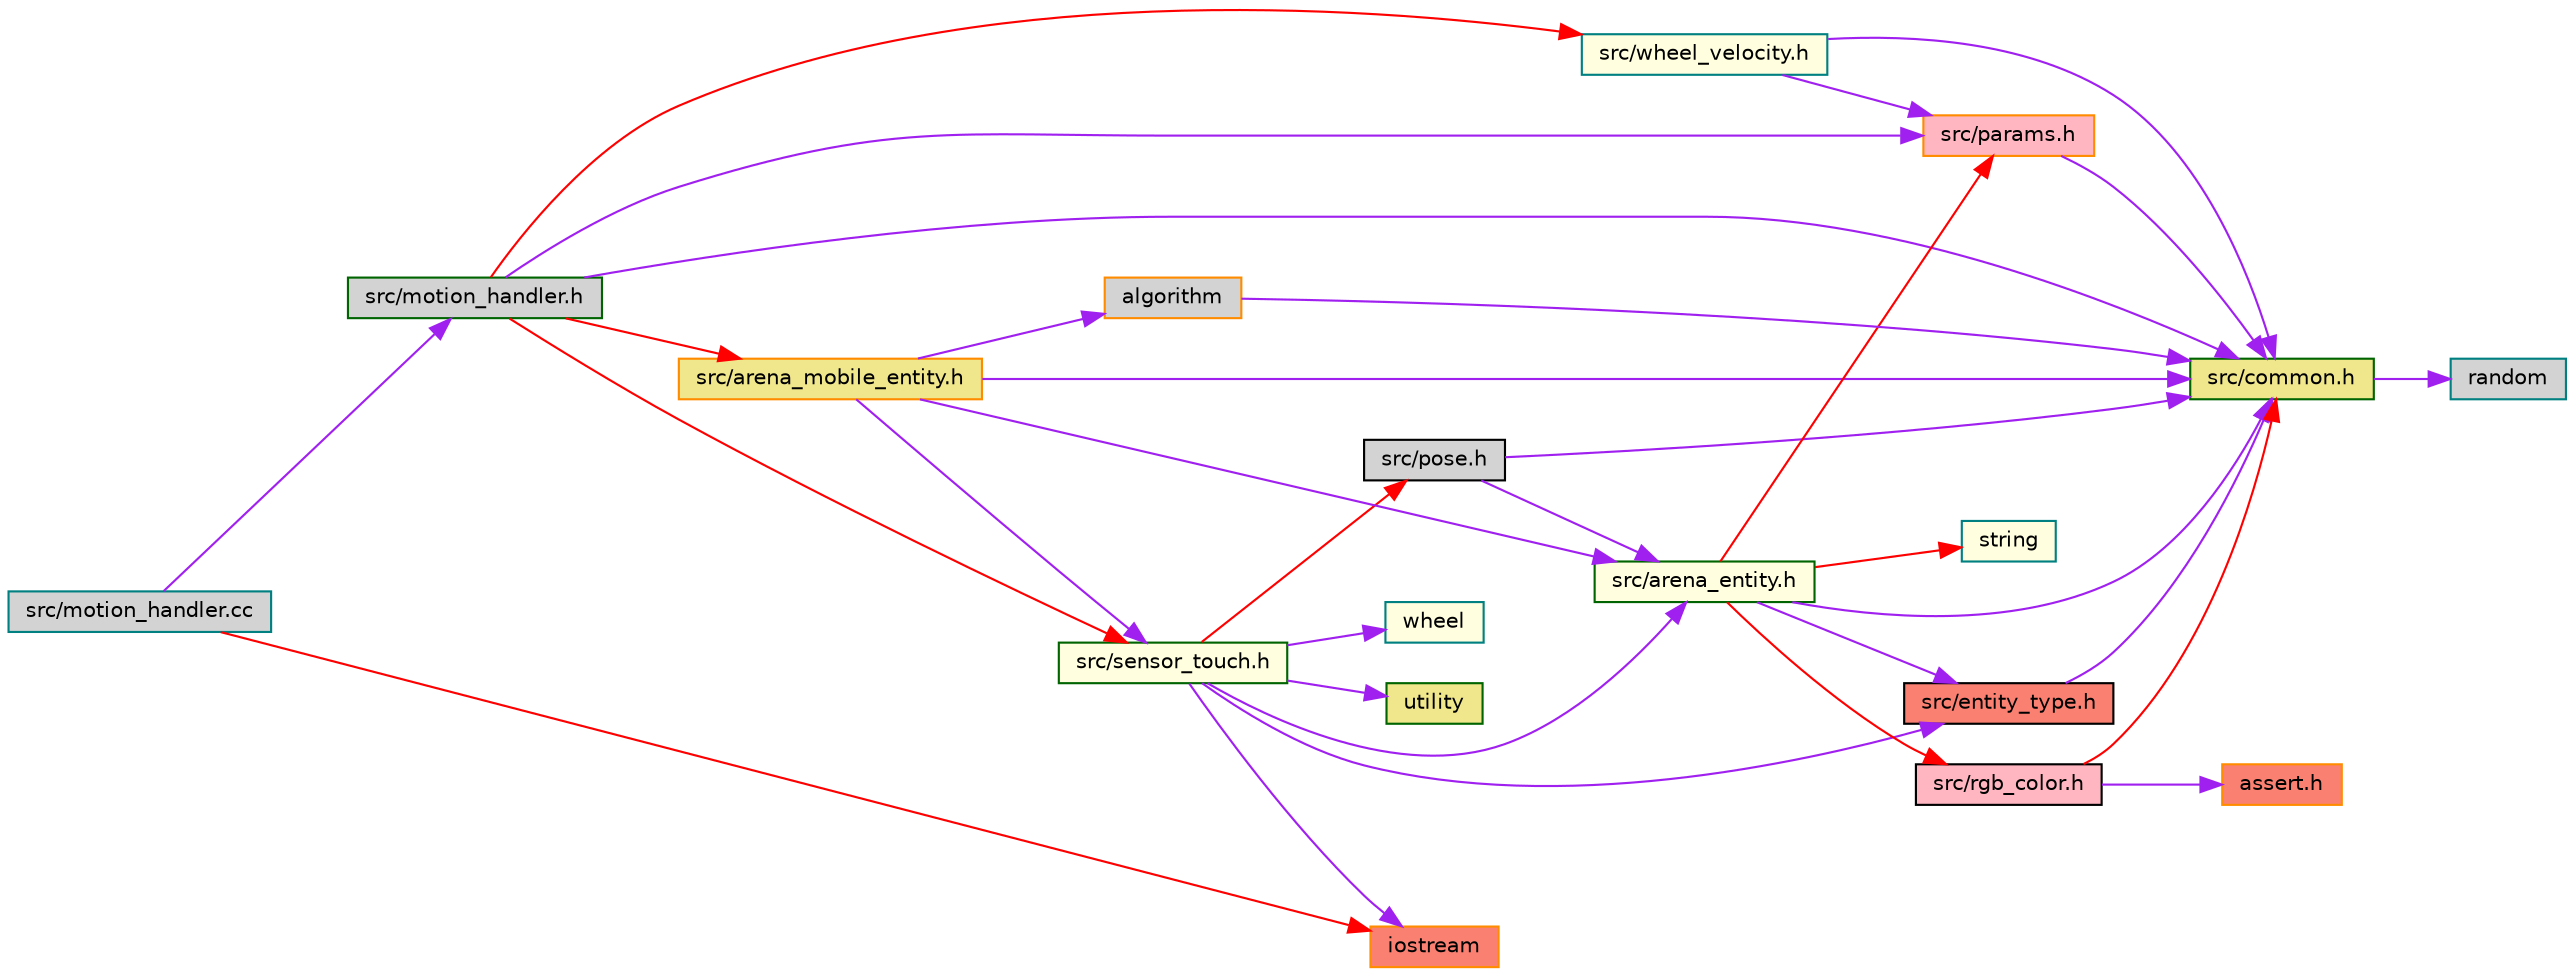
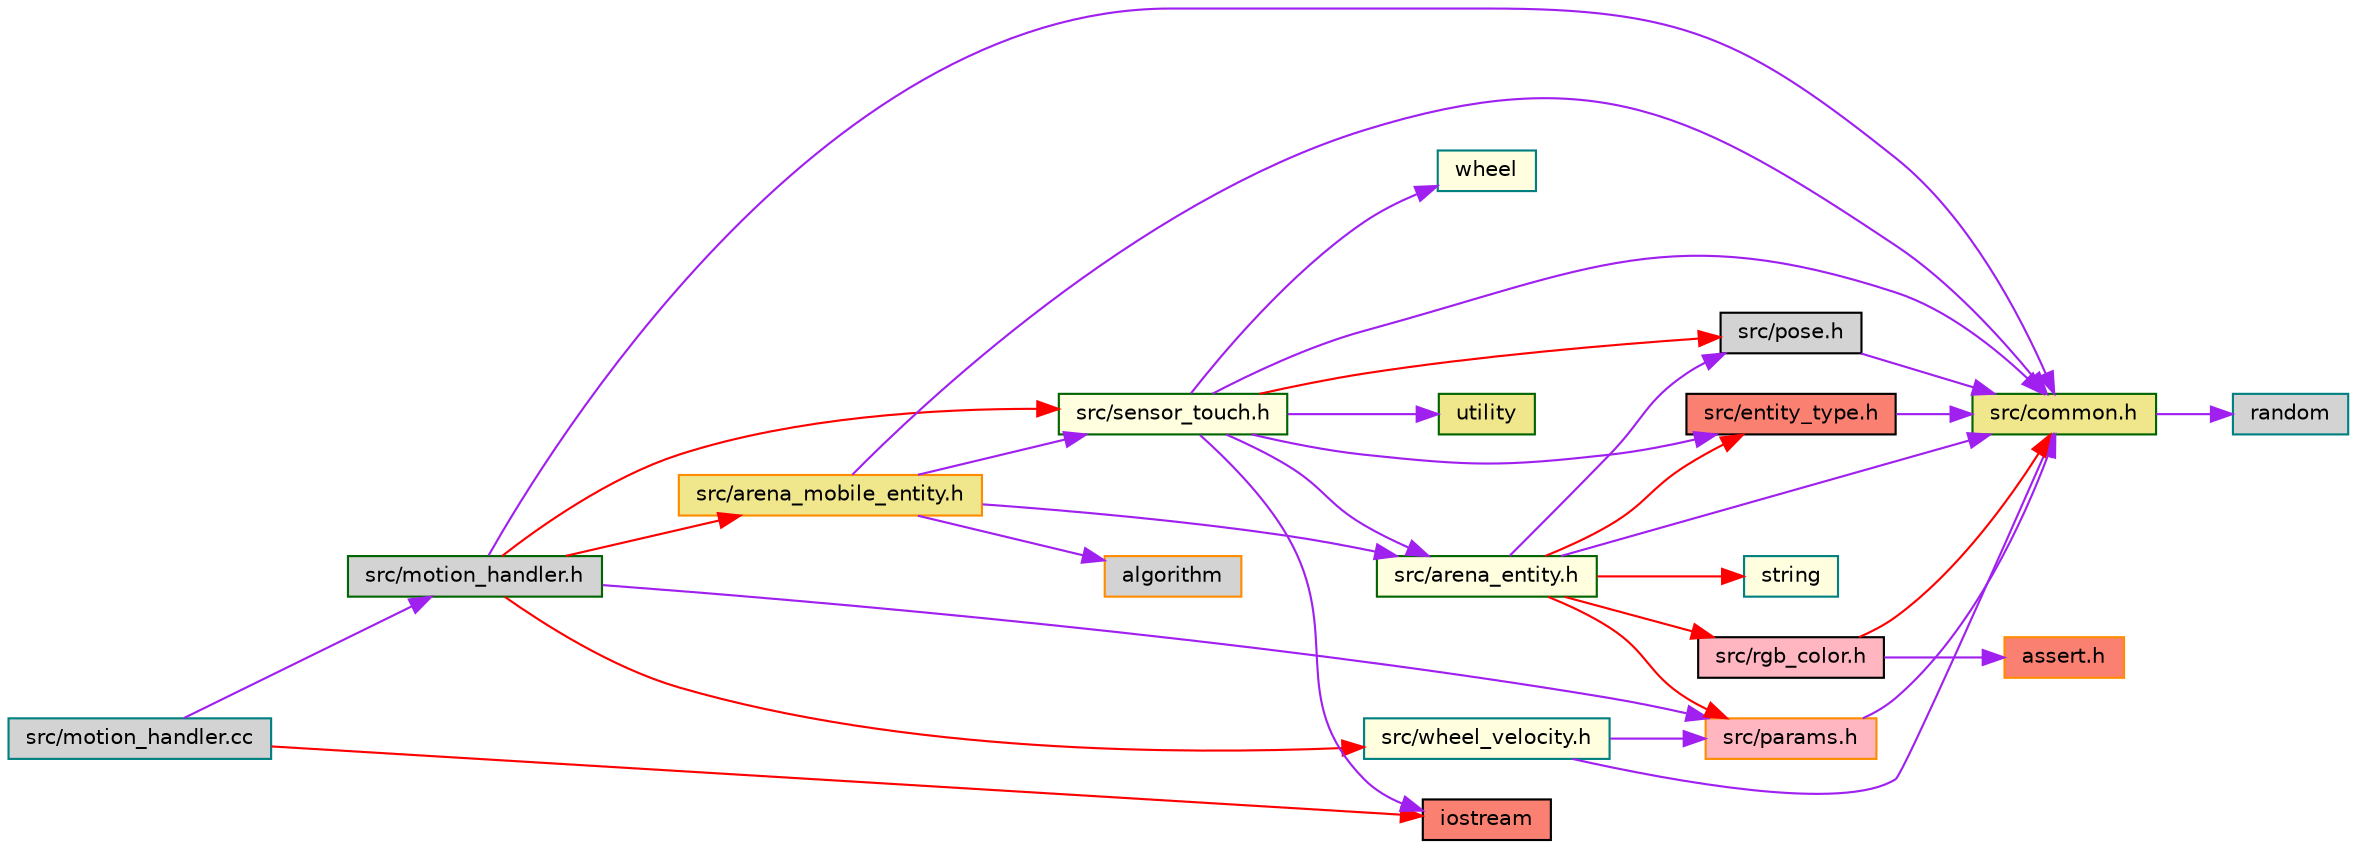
(1706, 316) -> (1625, 262)
(1560, 516) -> (1592, 472)
(1847, 639) -> (1638, 505)
(1435, 947) -> (1487, 820)
